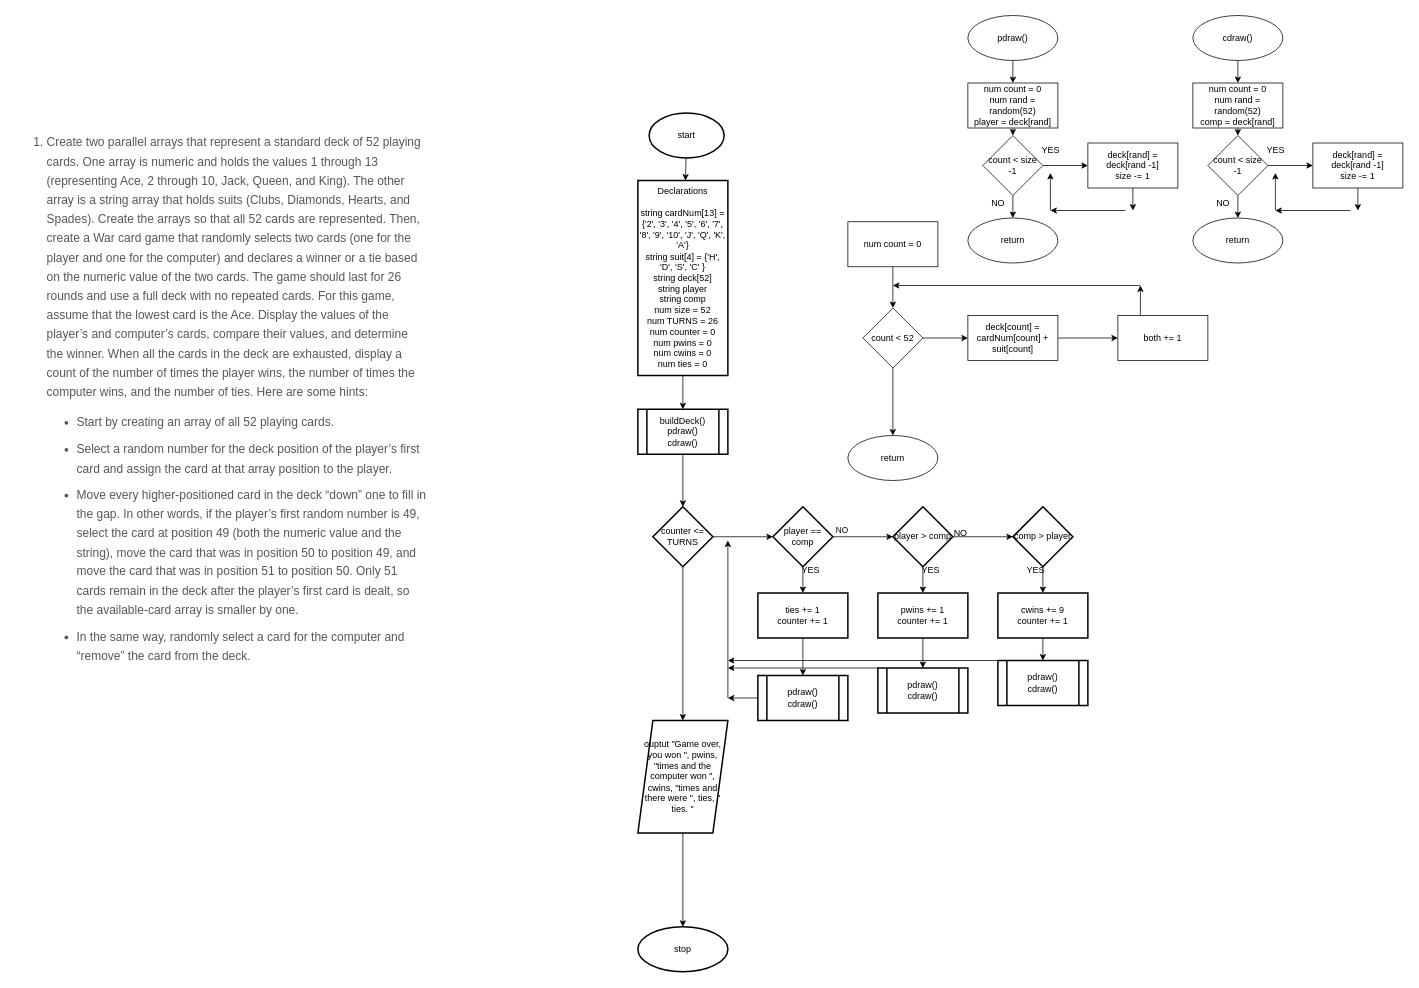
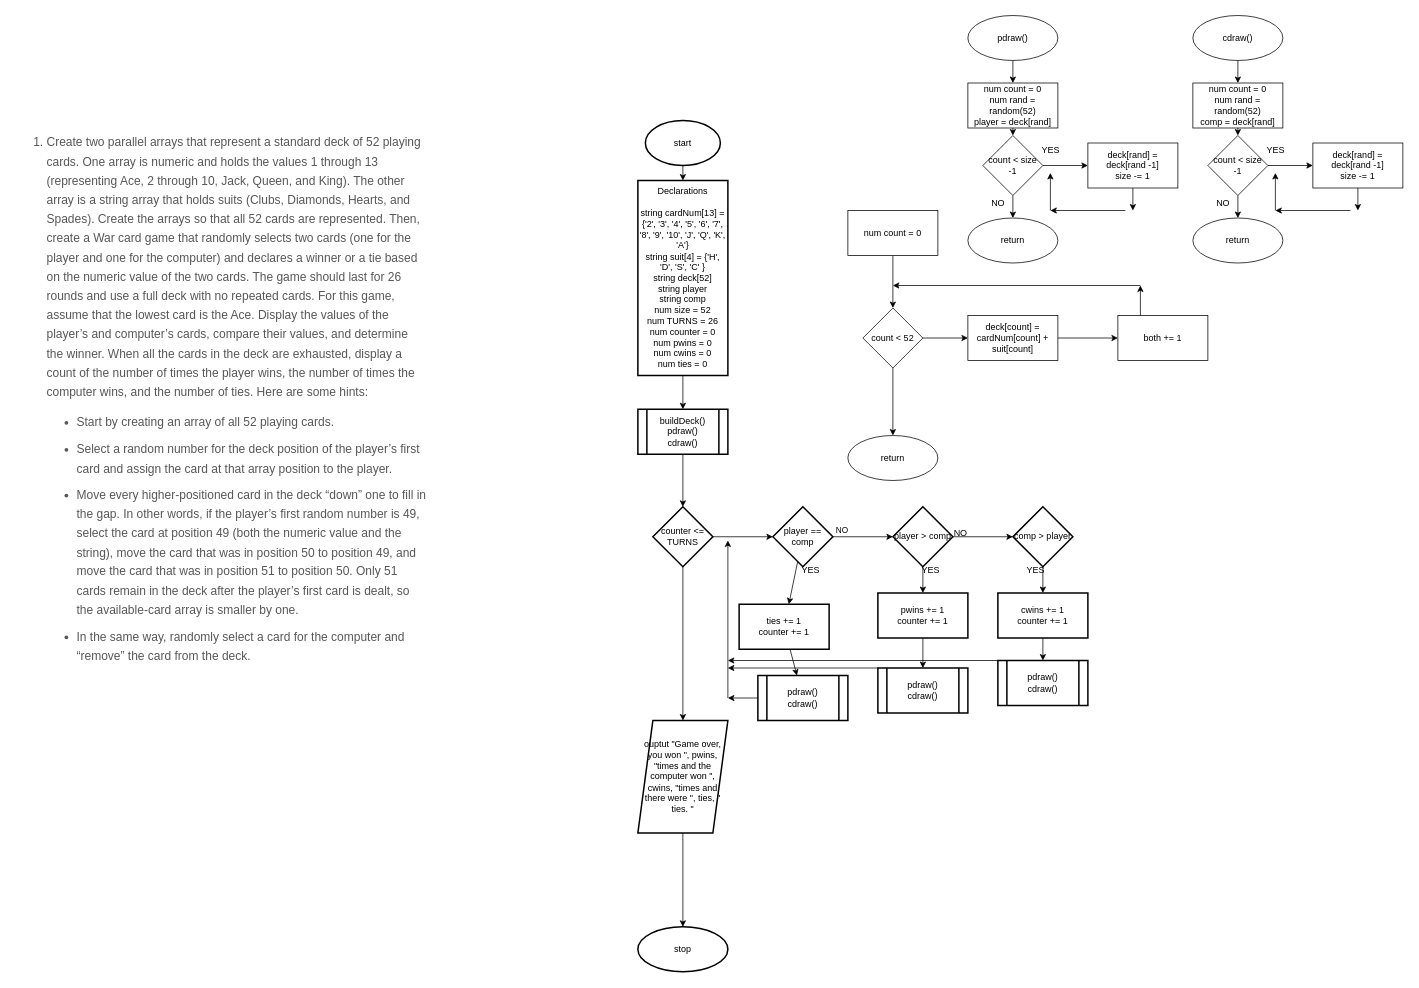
(687, 135) -> (683, 143)
(893, 244) -> (893, 233)
(803, 615) -> (784, 627)
(1043, 615) -> (1043, 615)
